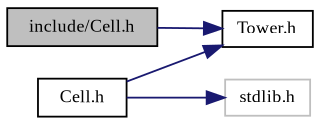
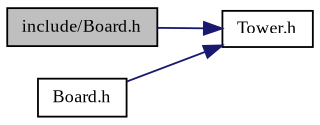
(82, 27) -> (82, 27)
(82, 98) -> (82, 98)
(268, 98) -> none
